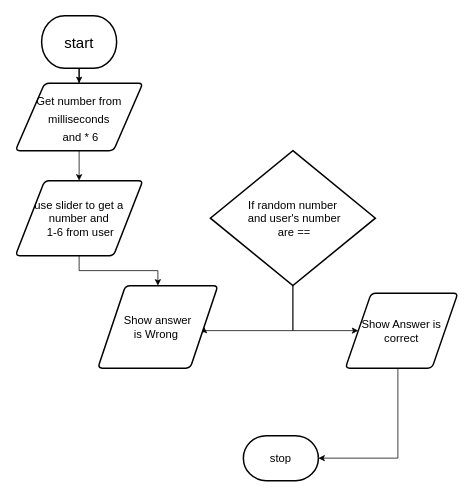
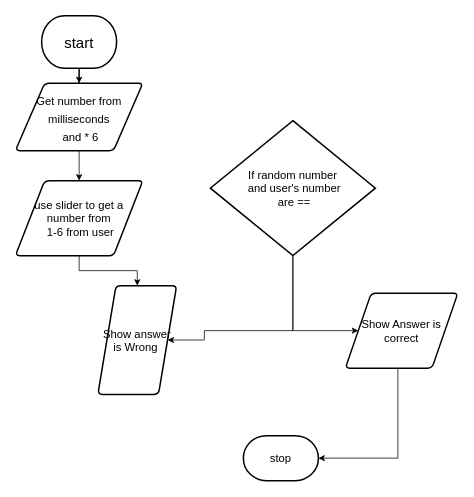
(79, 218) -> (79, 218)
(293, 218) -> (293, 188)
(158, 327) -> (137, 340)
